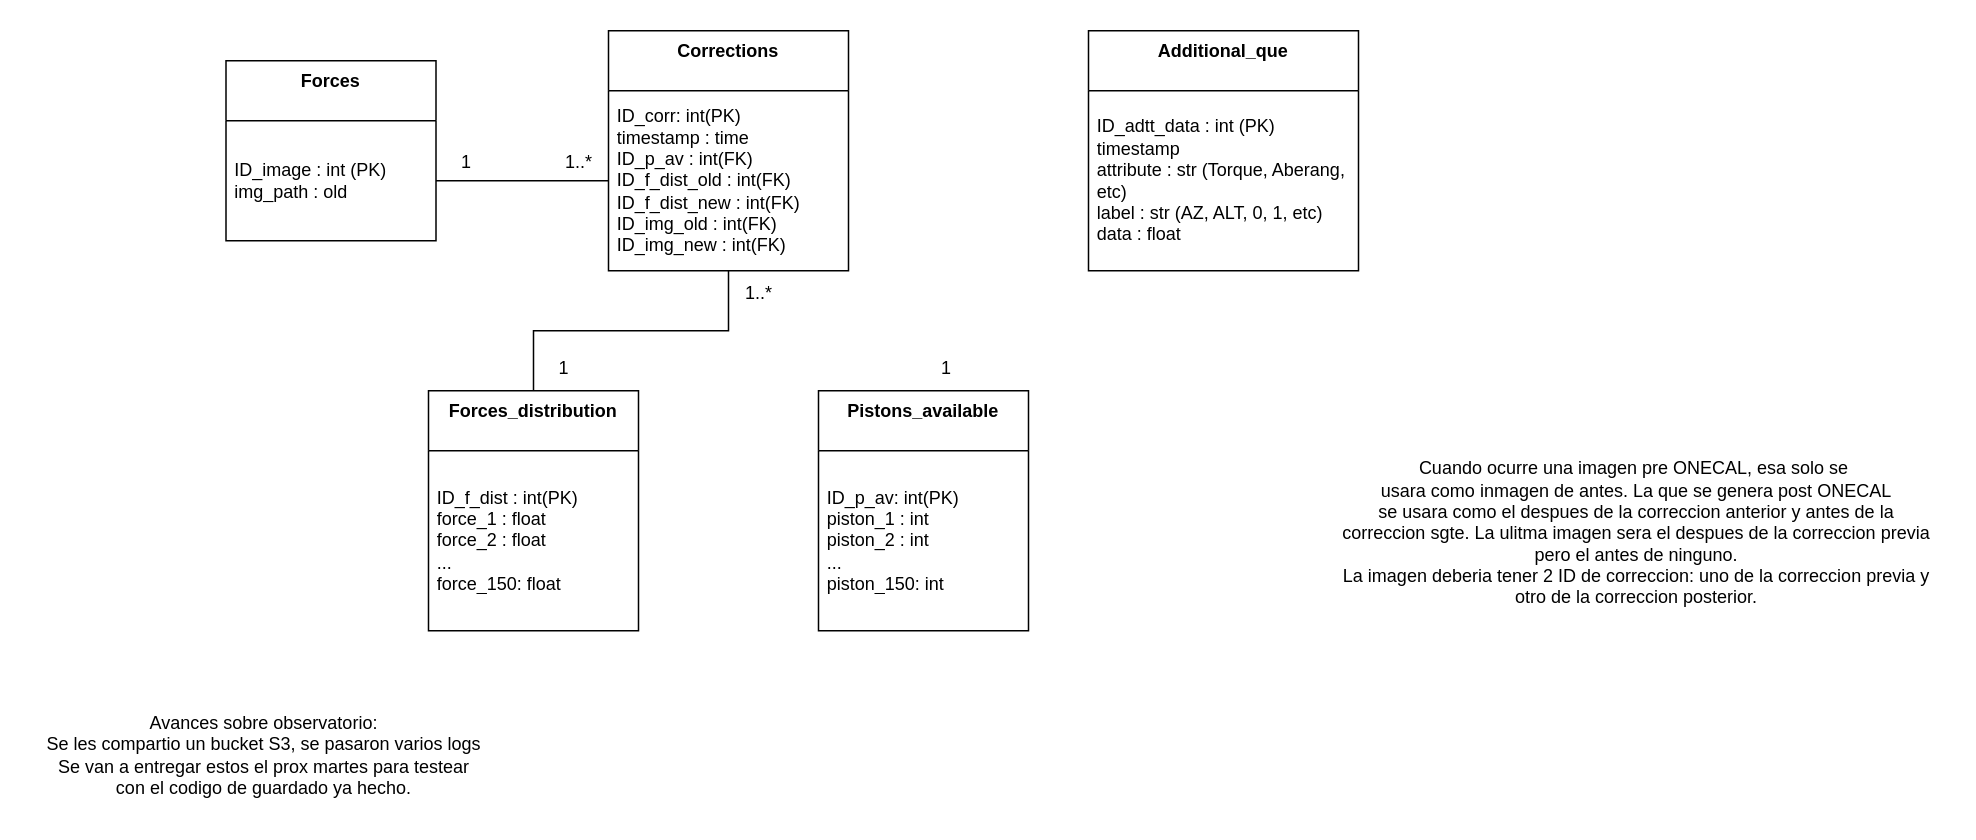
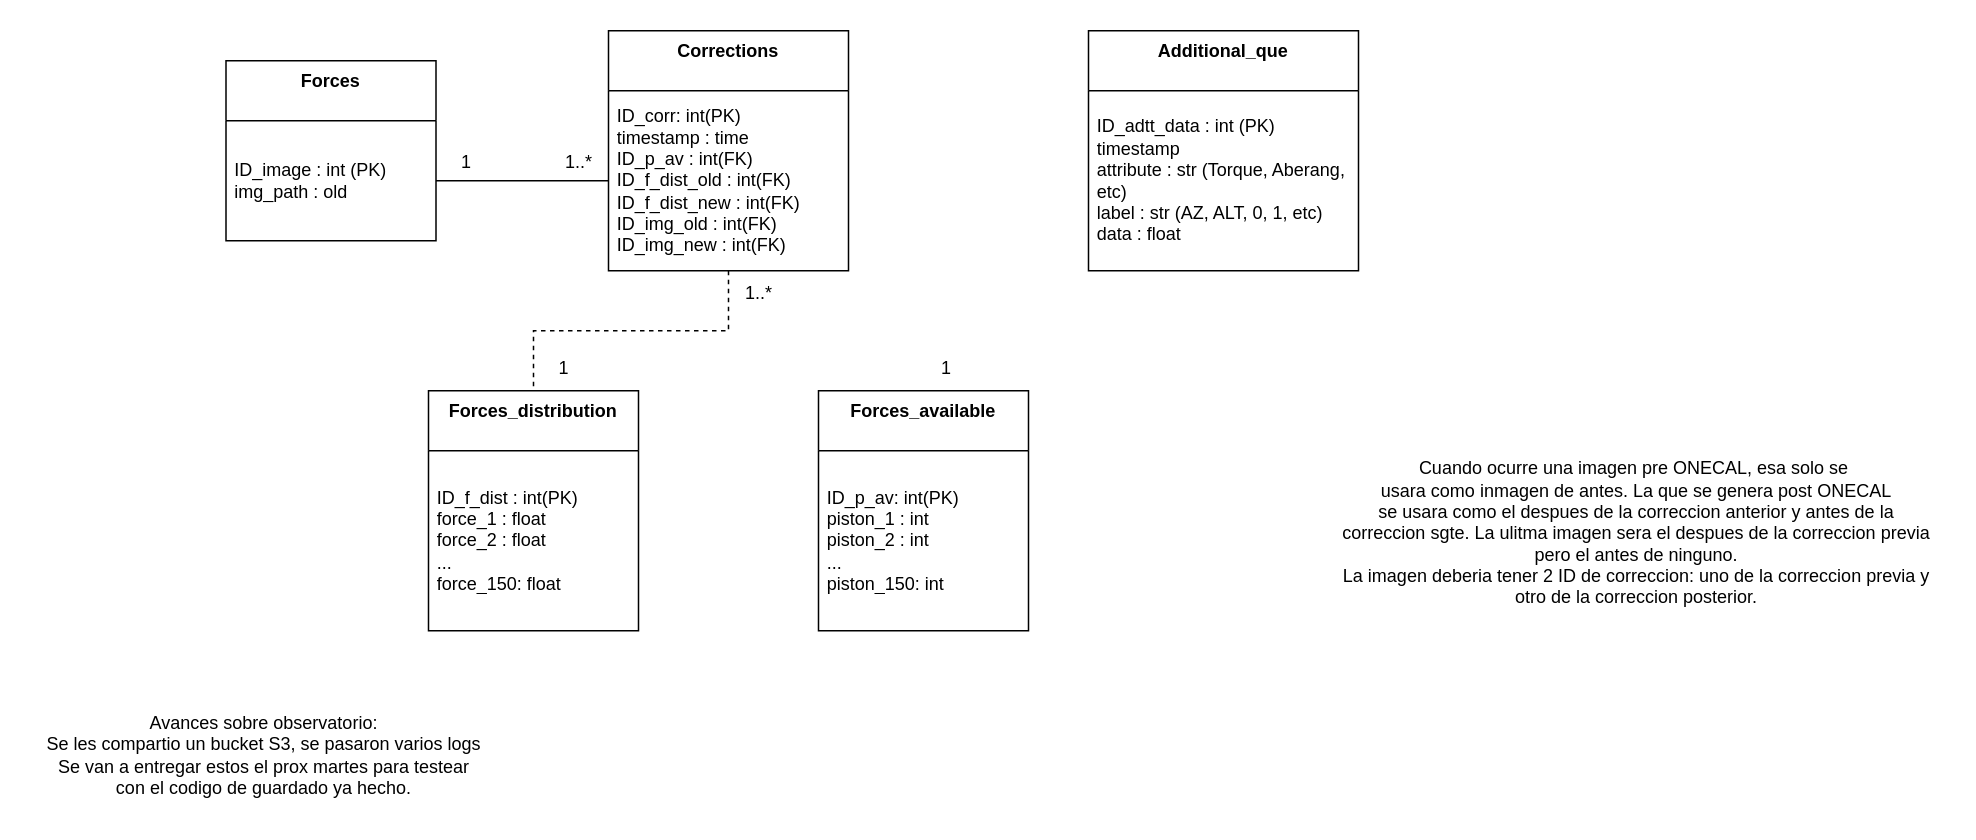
(630, 331) -> (630, 331)
(923, 412) -> (923, 412)
